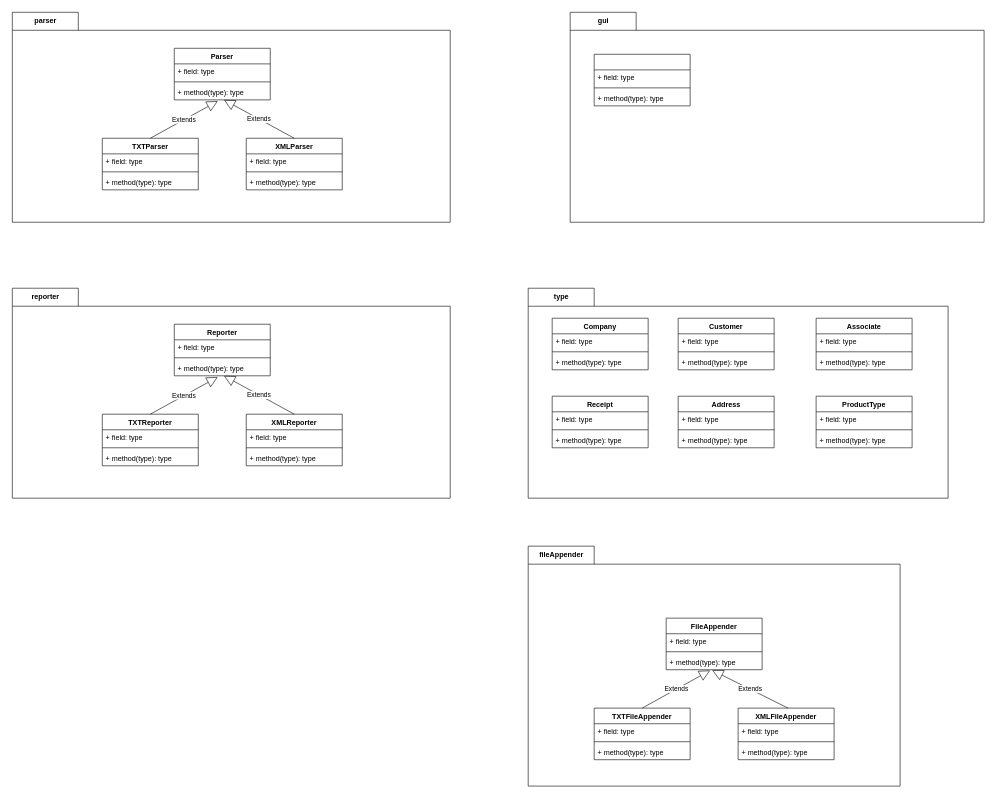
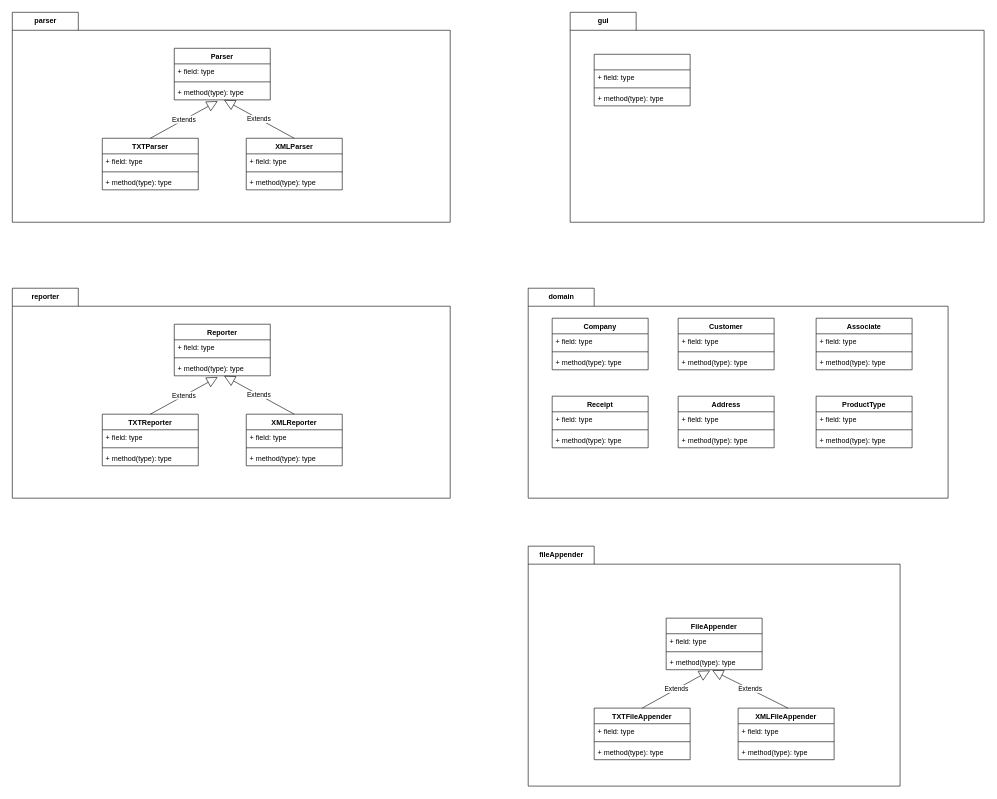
(562, 297) -> (562, 297)
